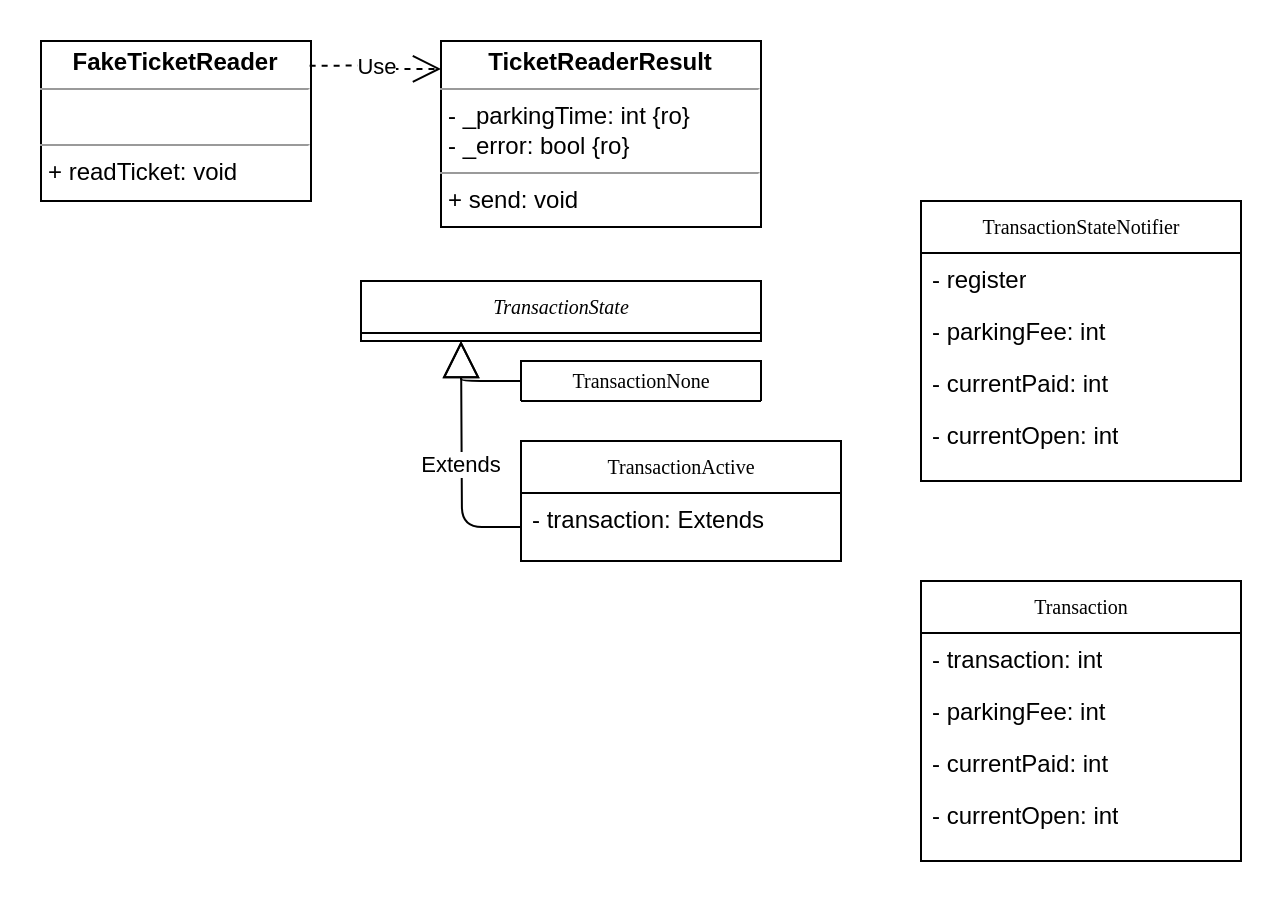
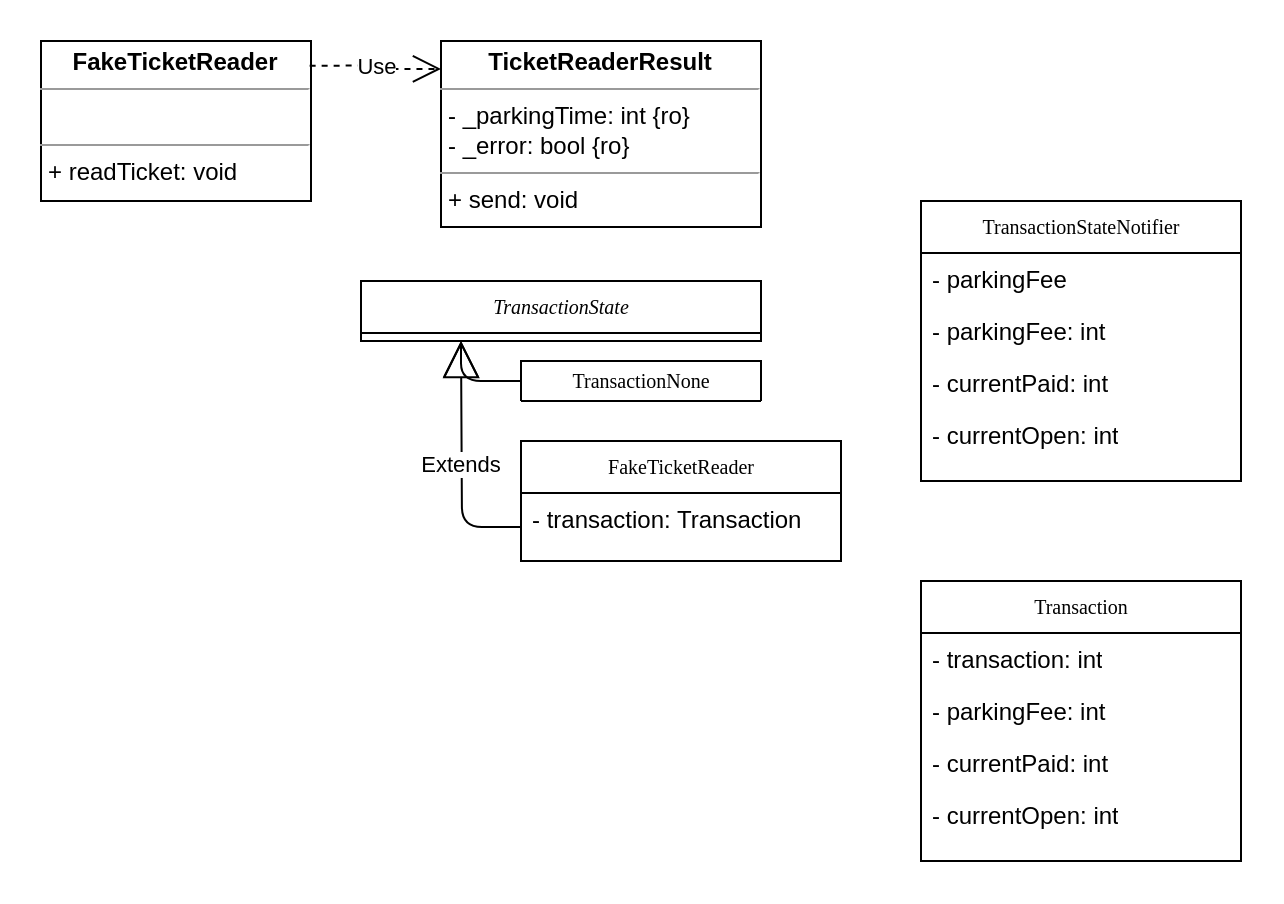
(994, 281) -> (1007, 281)
(471, 381) -> (461, 365)
(682, 467) -> (682, 467)
(668, 521) -> (683, 536)
